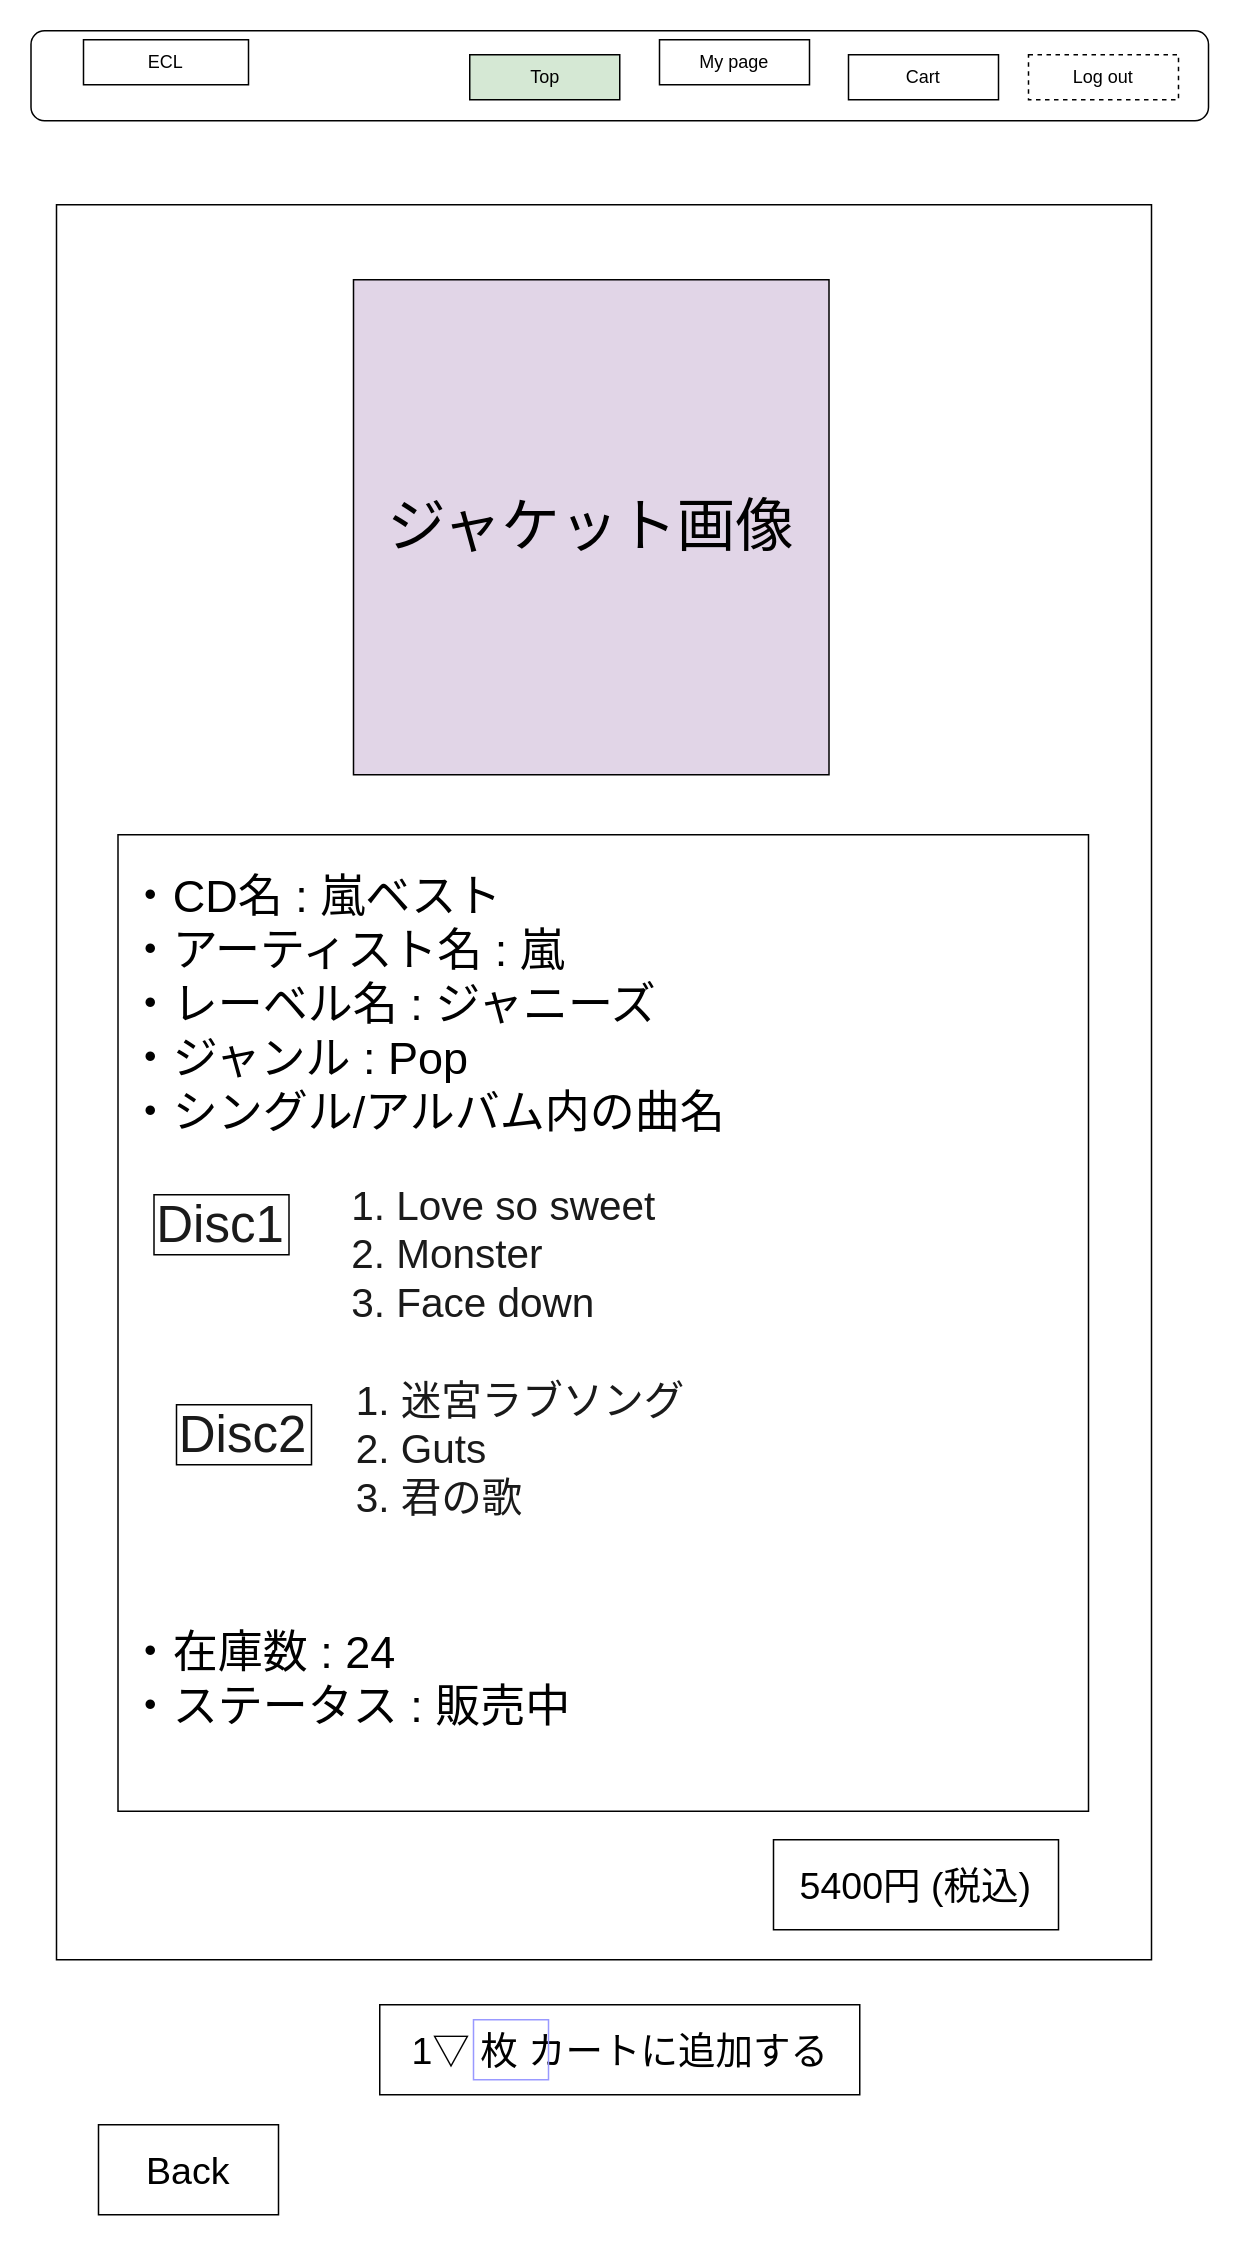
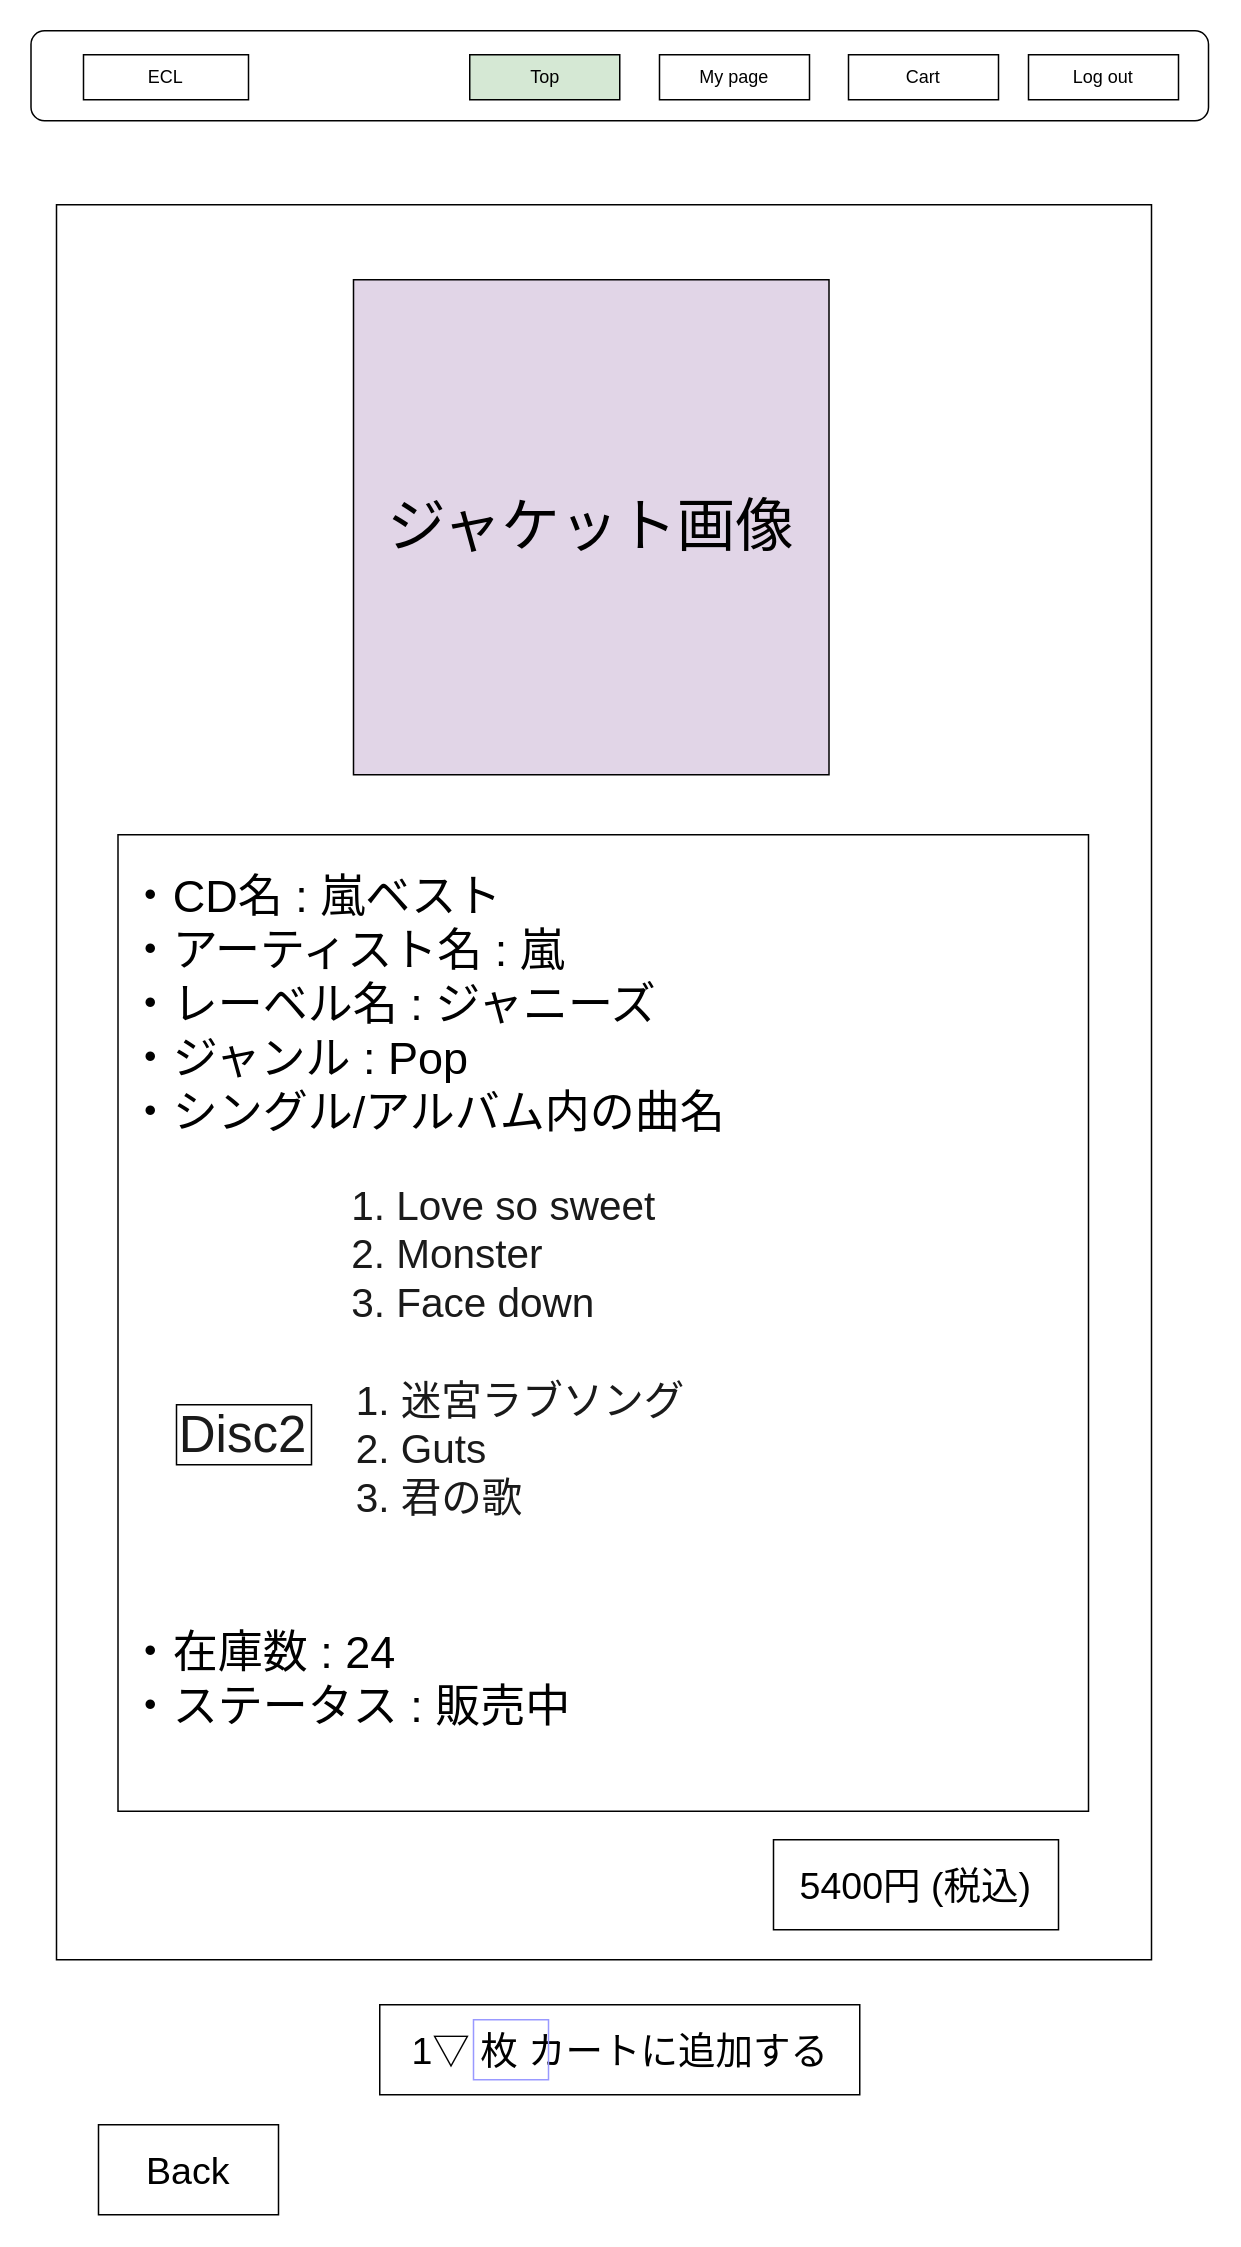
(166, 62) -> (166, 77)
(734, 62) -> (734, 77)
(1103, 77) -> (1103, 77)
(221, 1225) -> none
